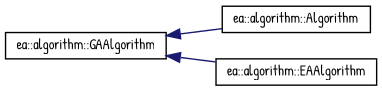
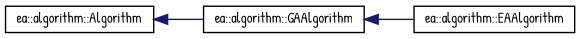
(201, 31) -> (185, 19)
